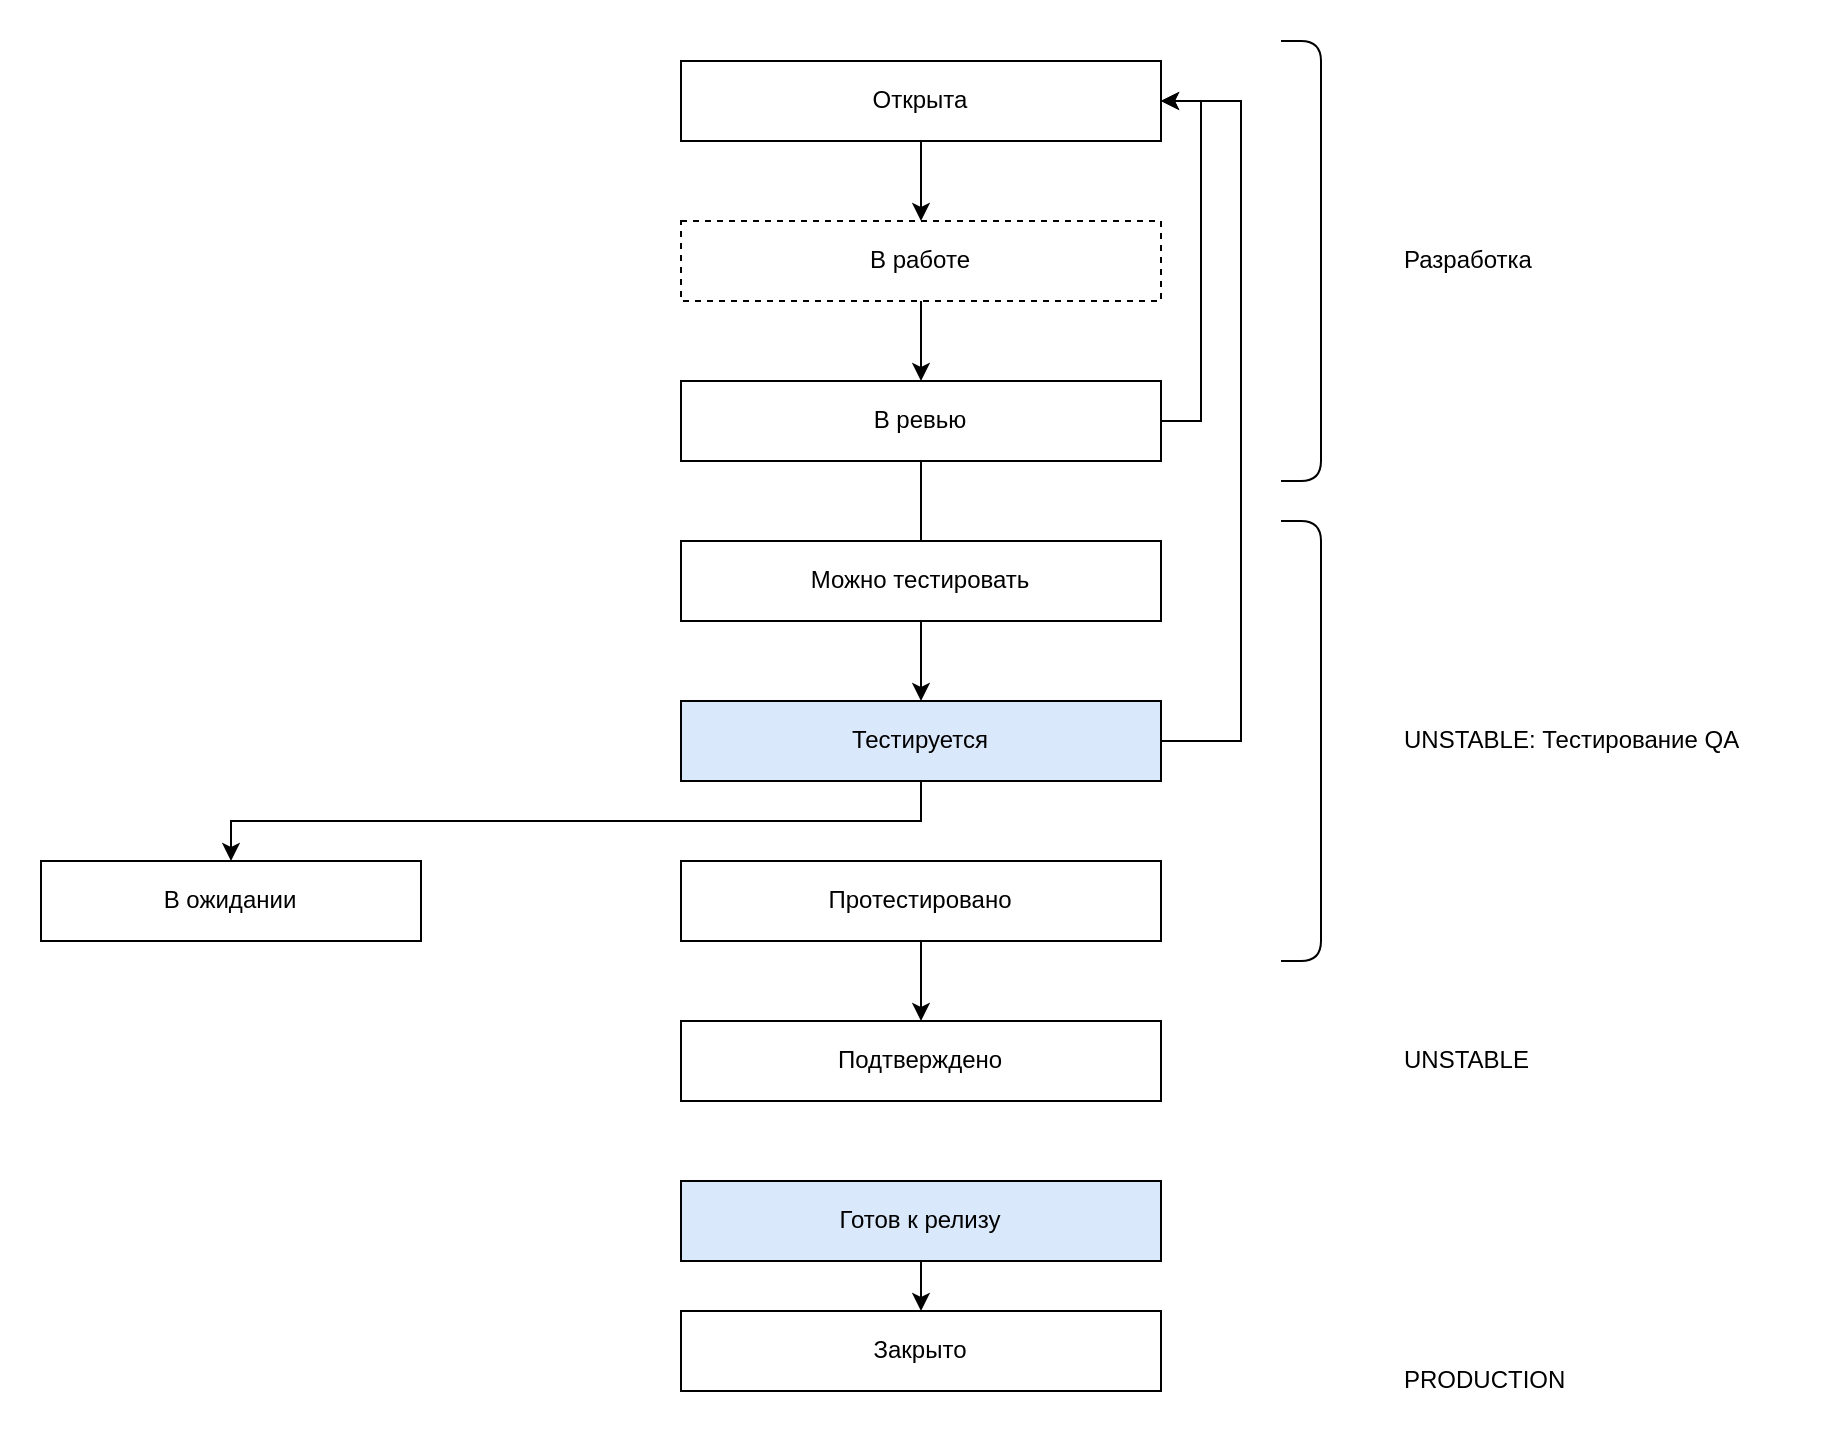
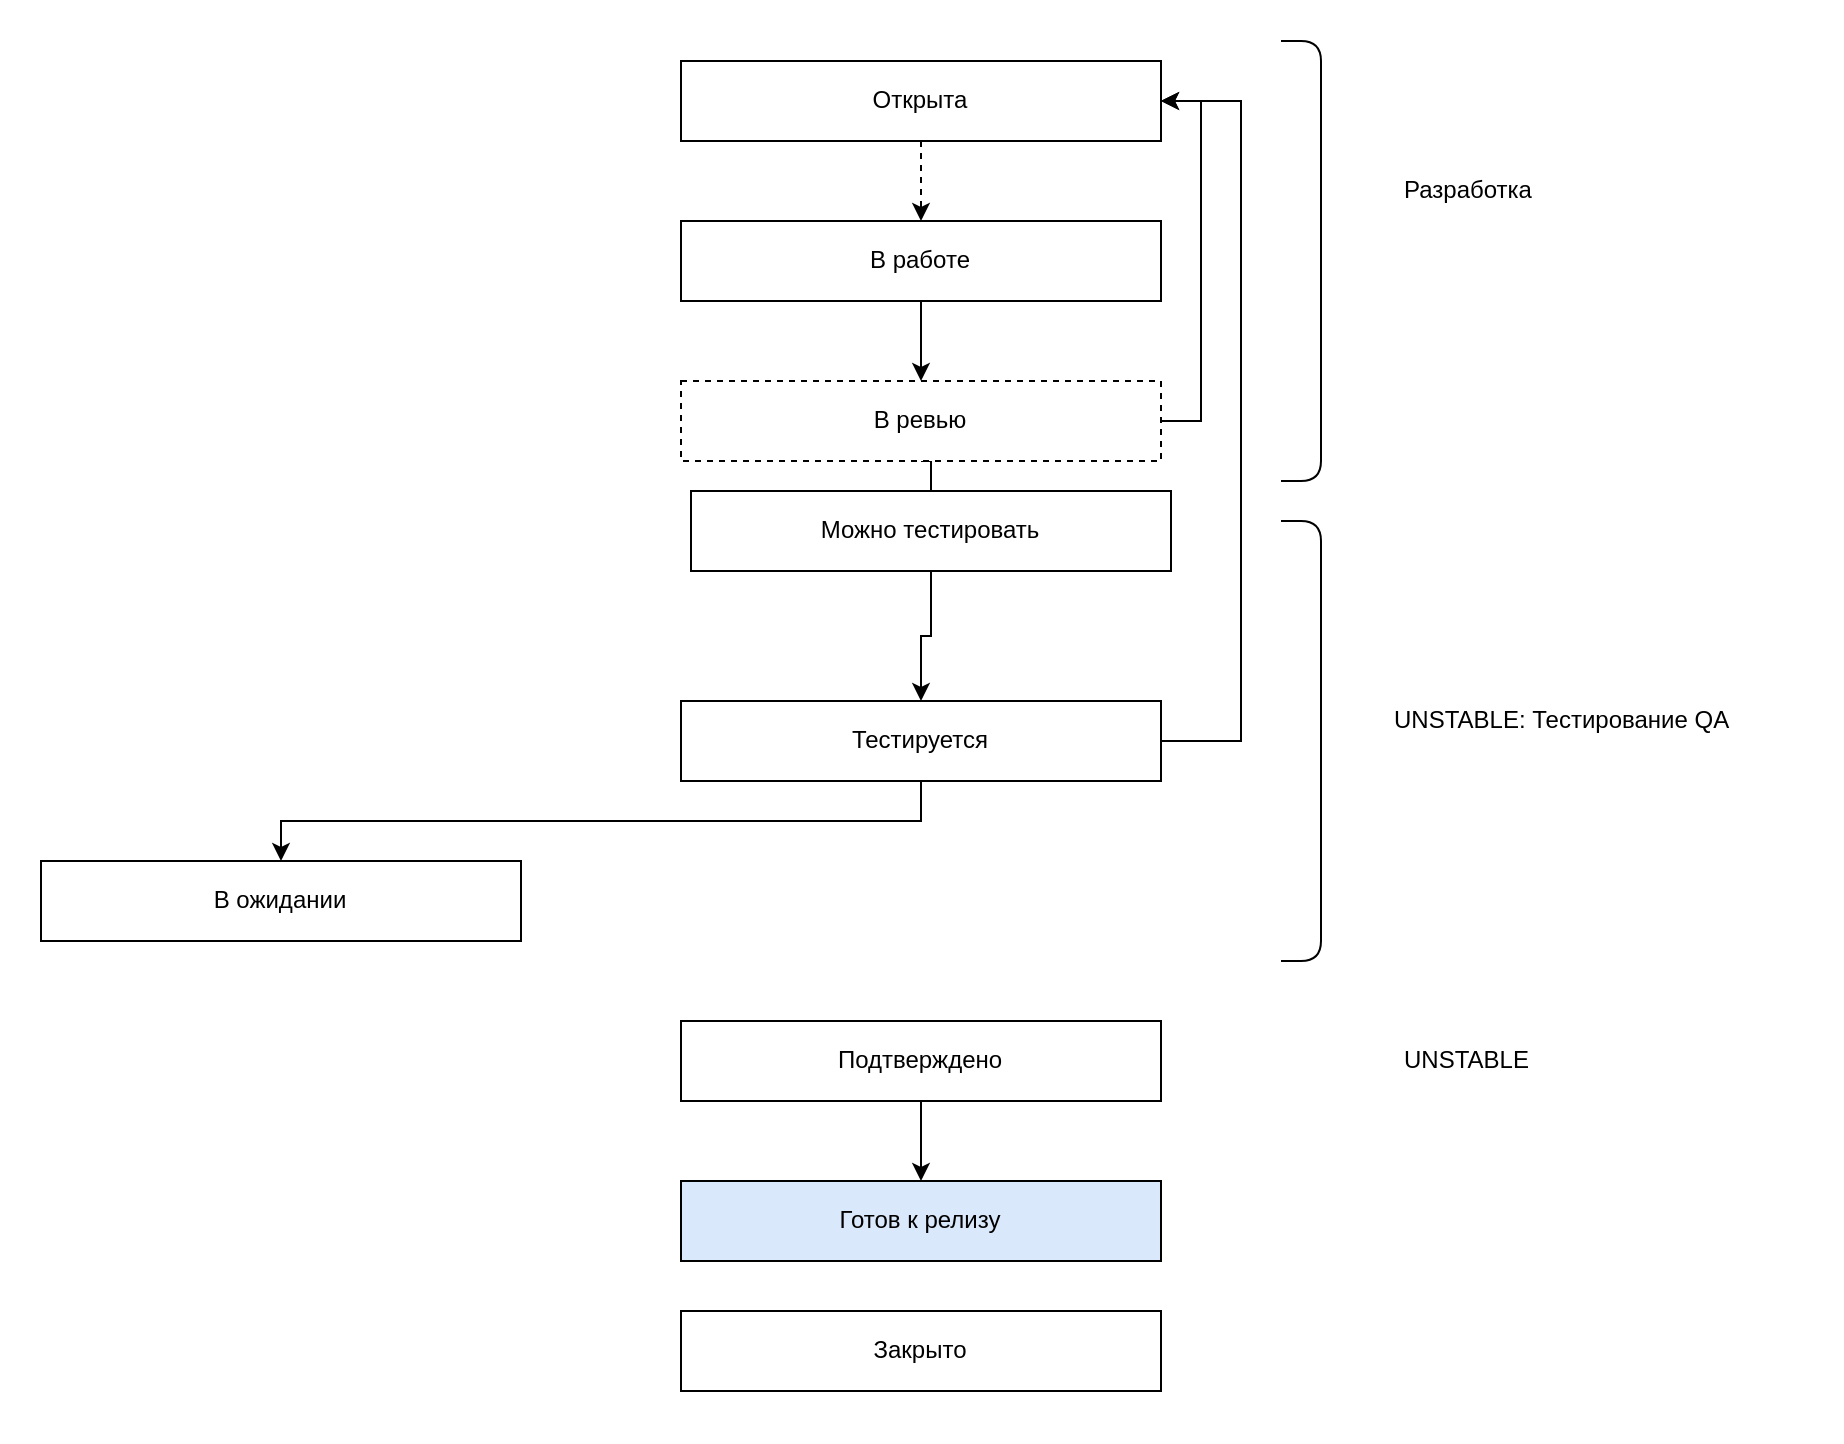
(921, 173) -> (921, 173)
(921, 261) -> (921, 261)
(1601, 261) -> (1601, 191)
(921, 421) -> (921, 421)
(921, 581) -> (931, 531)
(921, 741) -> (921, 741)
(1601, 741) -> (1591, 721)
(231, 901) -> (281, 901)
(921, 901) -> none
(921, 974) -> none
none -> (921, 1134)
(921, 1293) -> none
(1501, 1381) -> none
